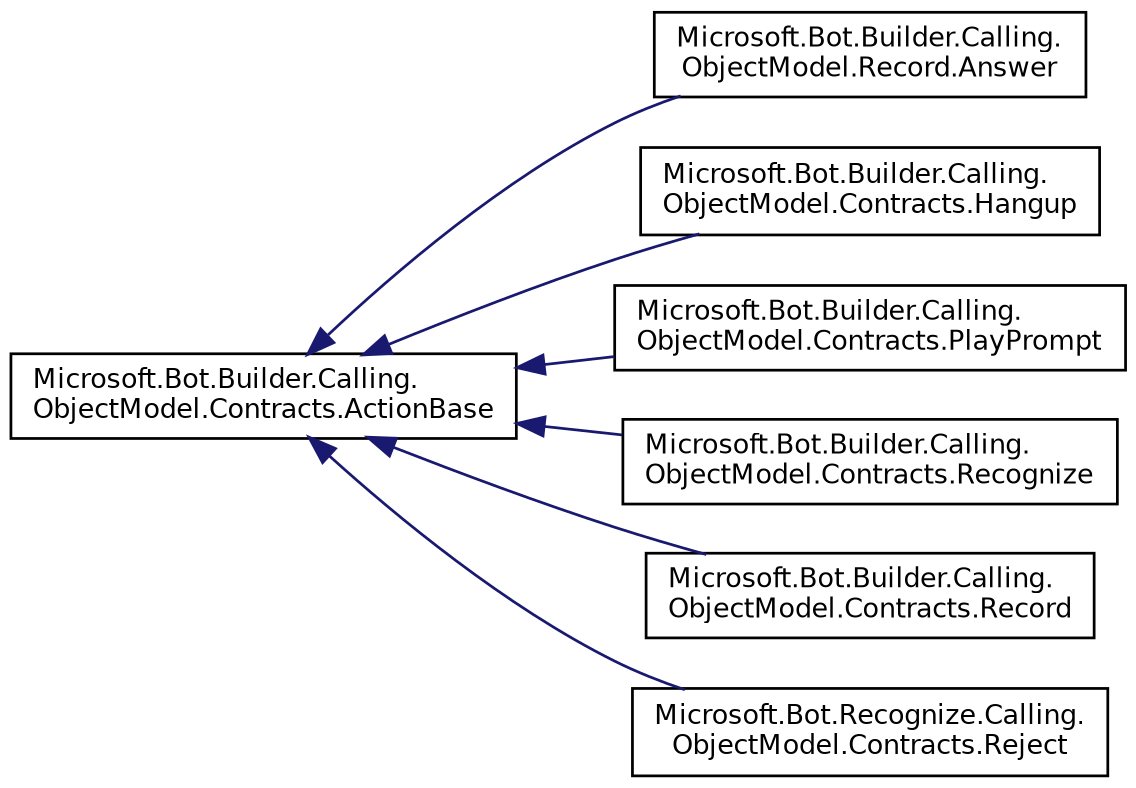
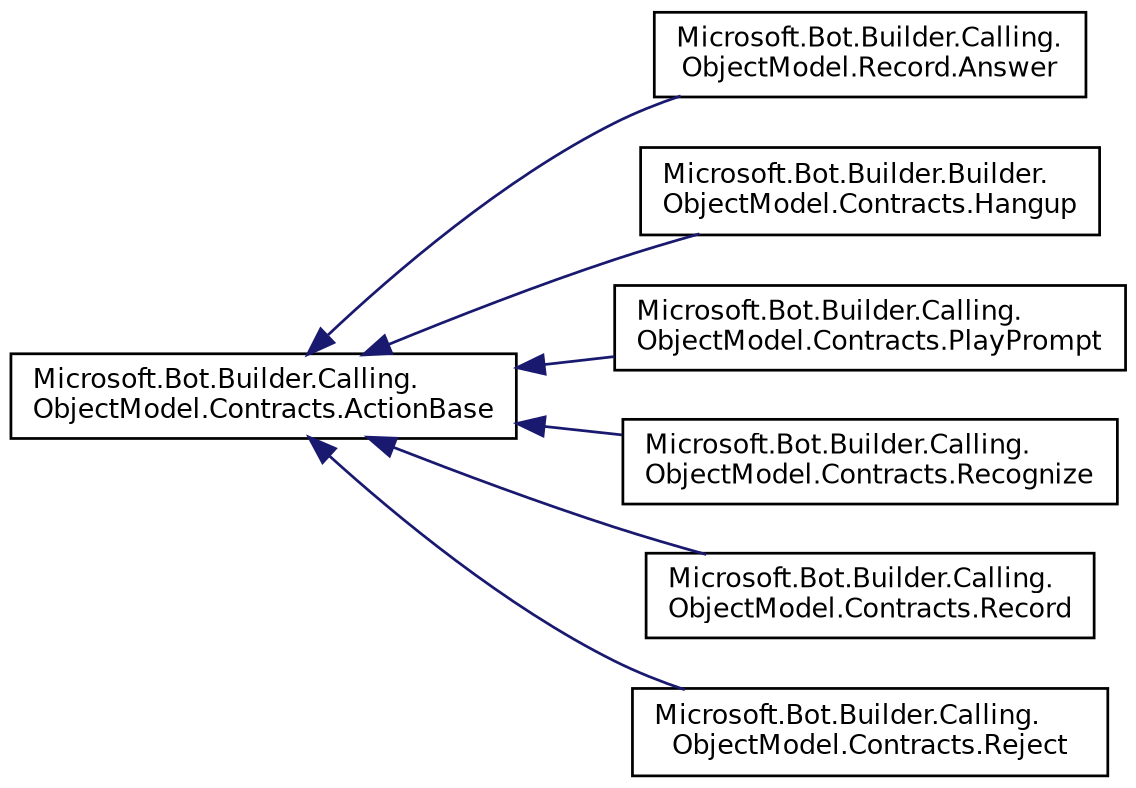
(870, 191) -> (870, 191)
(870, 732) -> (870, 732)
